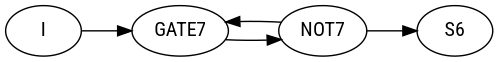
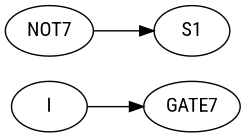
(261, 21) -> none
(455, 31) -> (192, 31)
(246, 40) -> none
